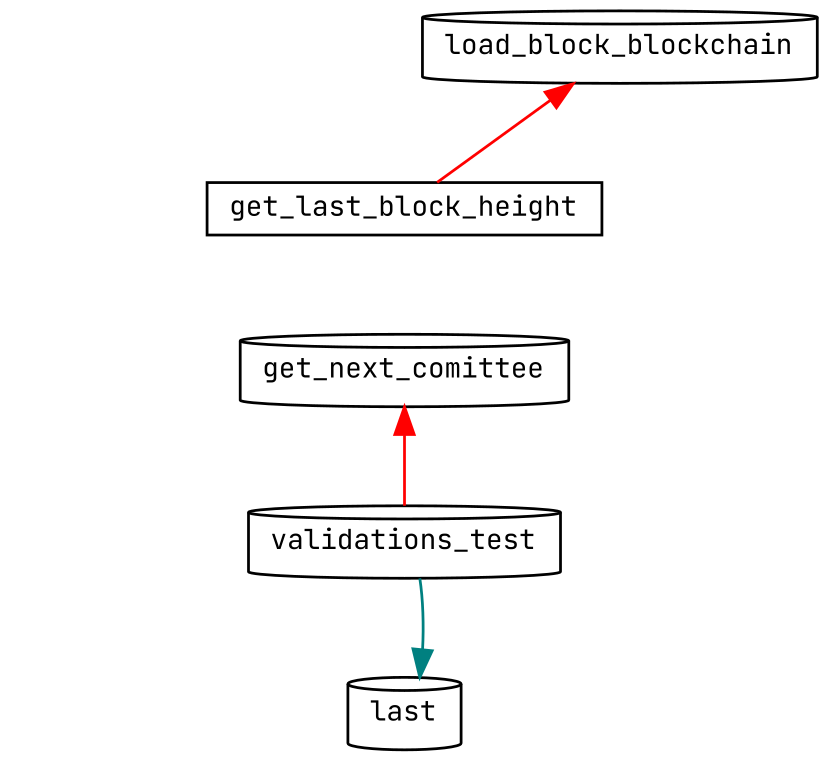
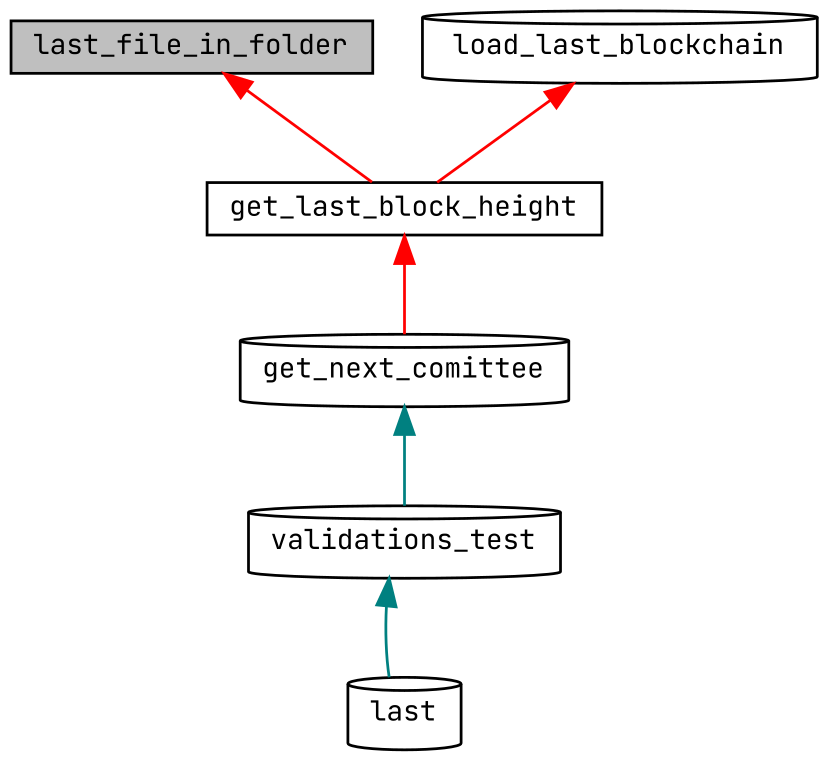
none -> (192, 47)
(620, 47) -> (620, 47)
none -> (405, 299)
(405, 470) -> (405, 470)
(423, 614) -> (386, 642)
